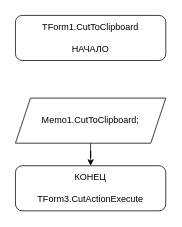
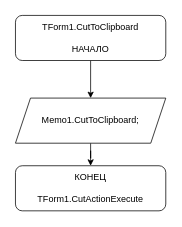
none -> (90, 77)
(90, 188) -> (90, 188)
